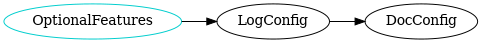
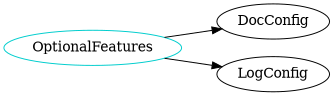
(342, 21) -> (188, 34)
